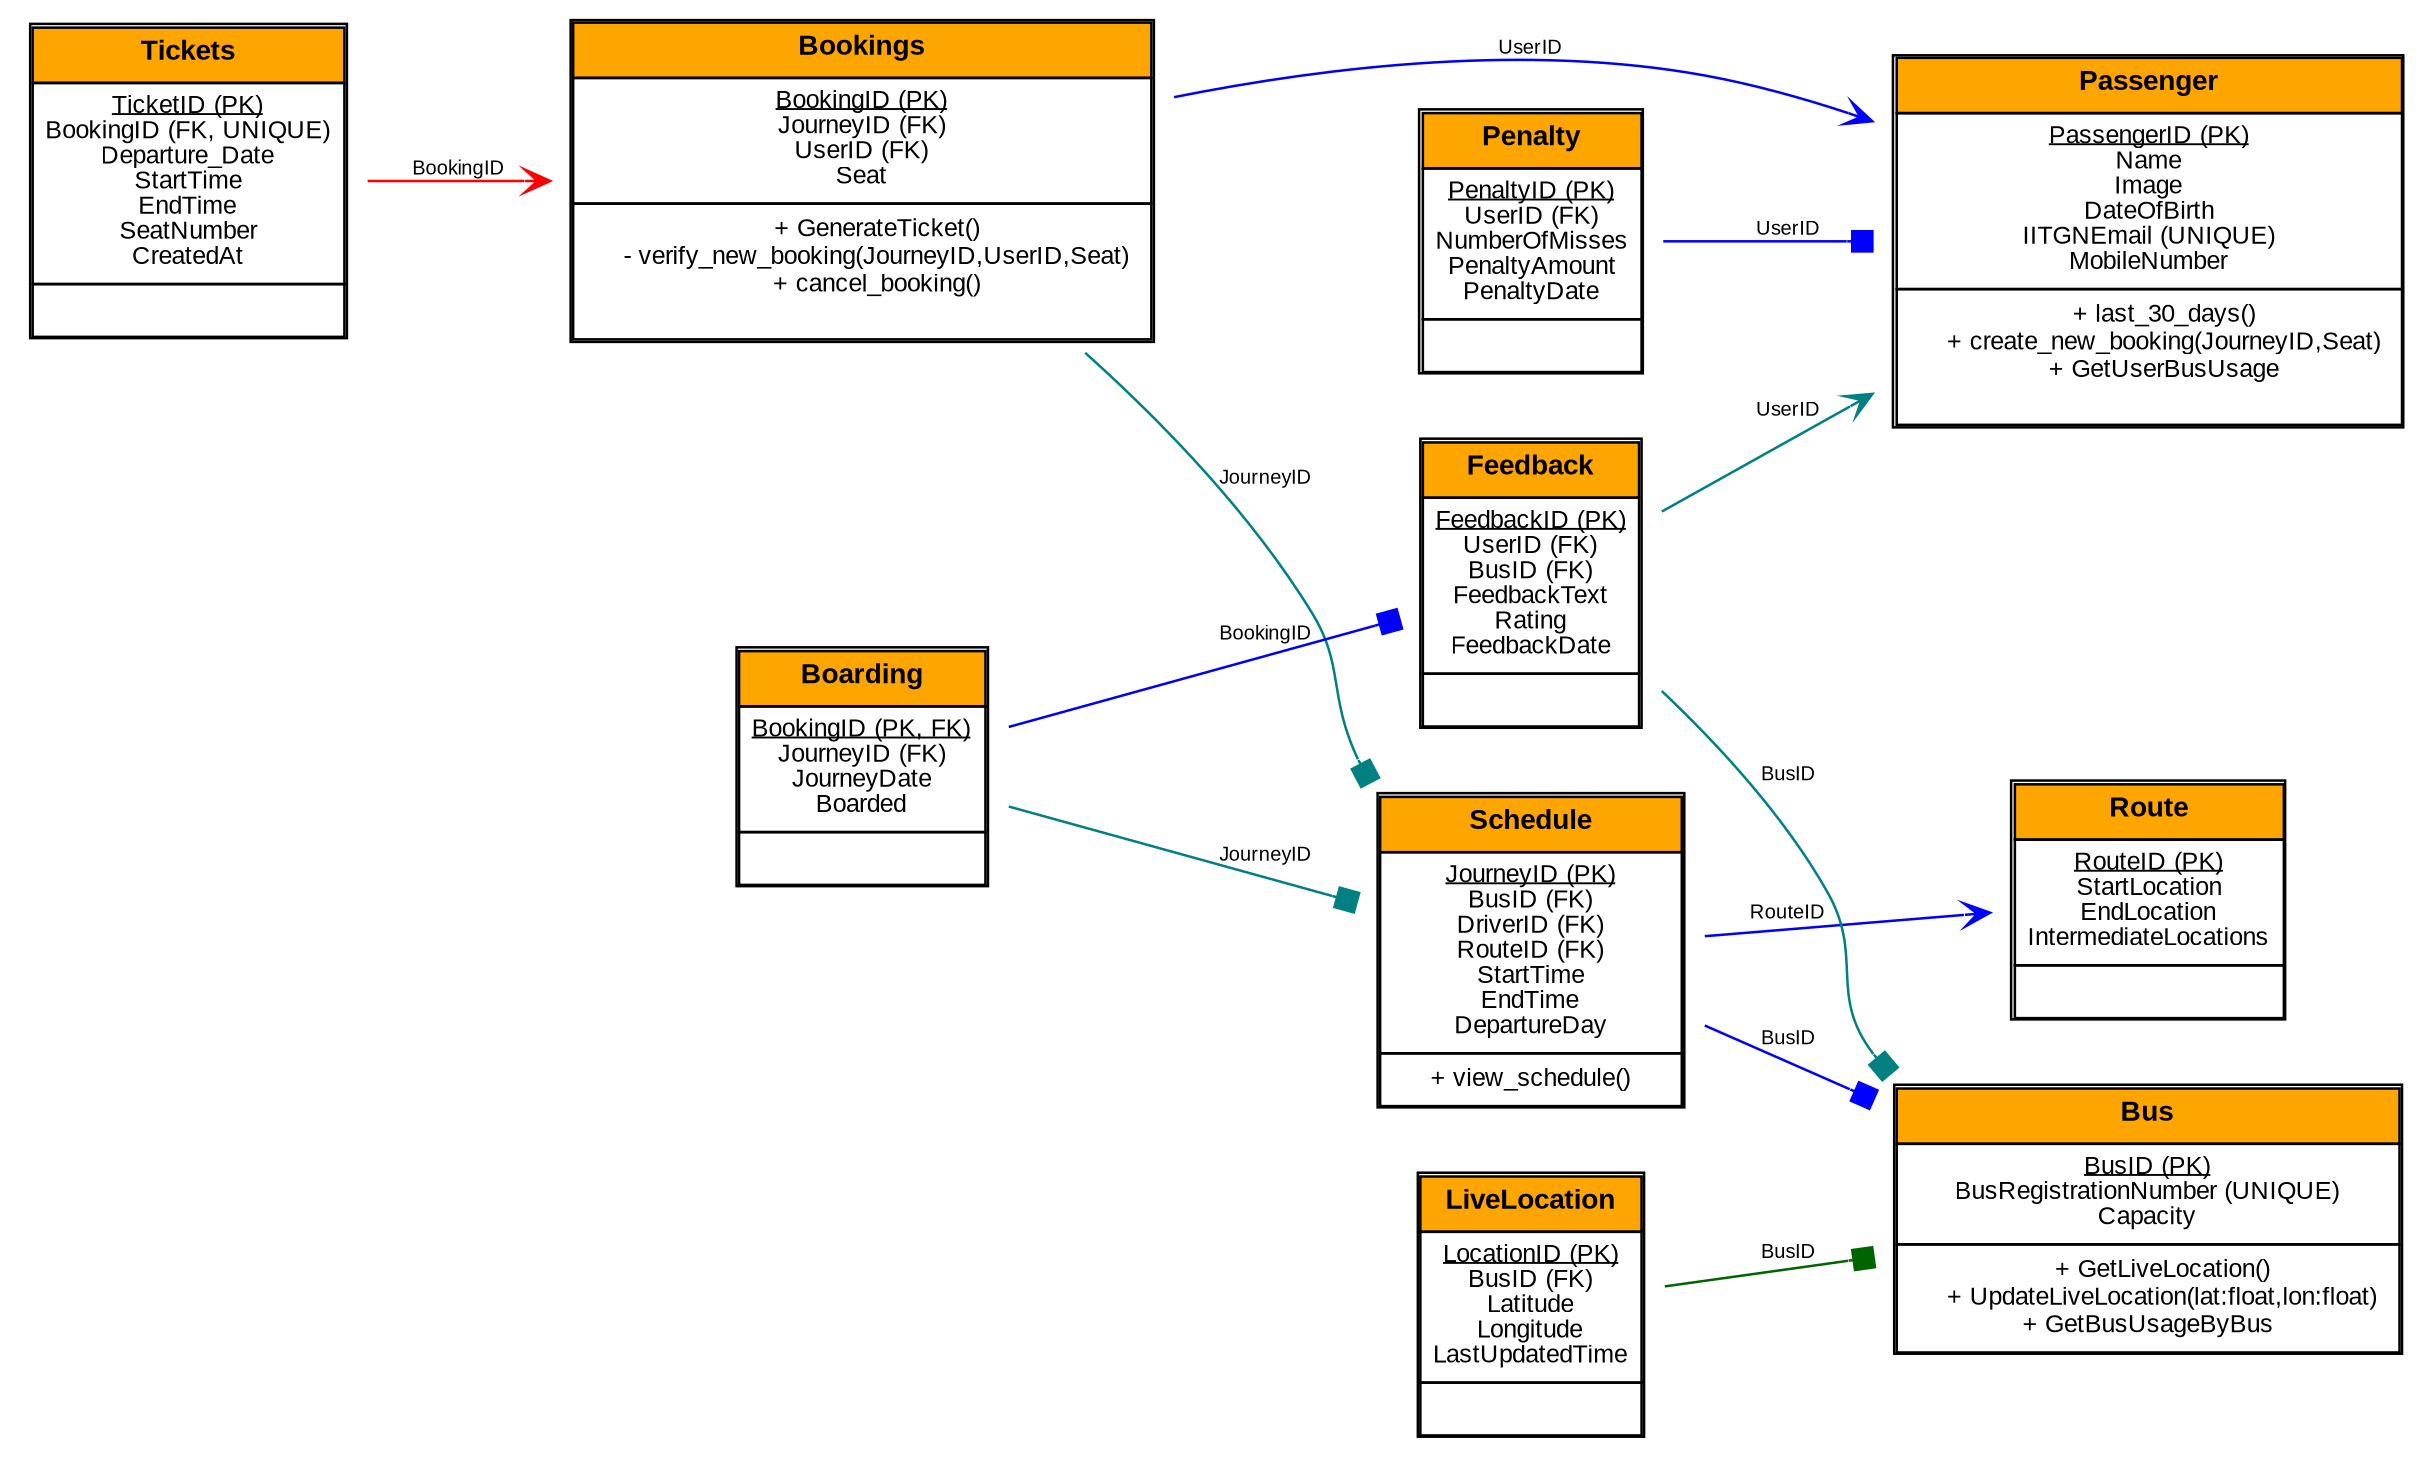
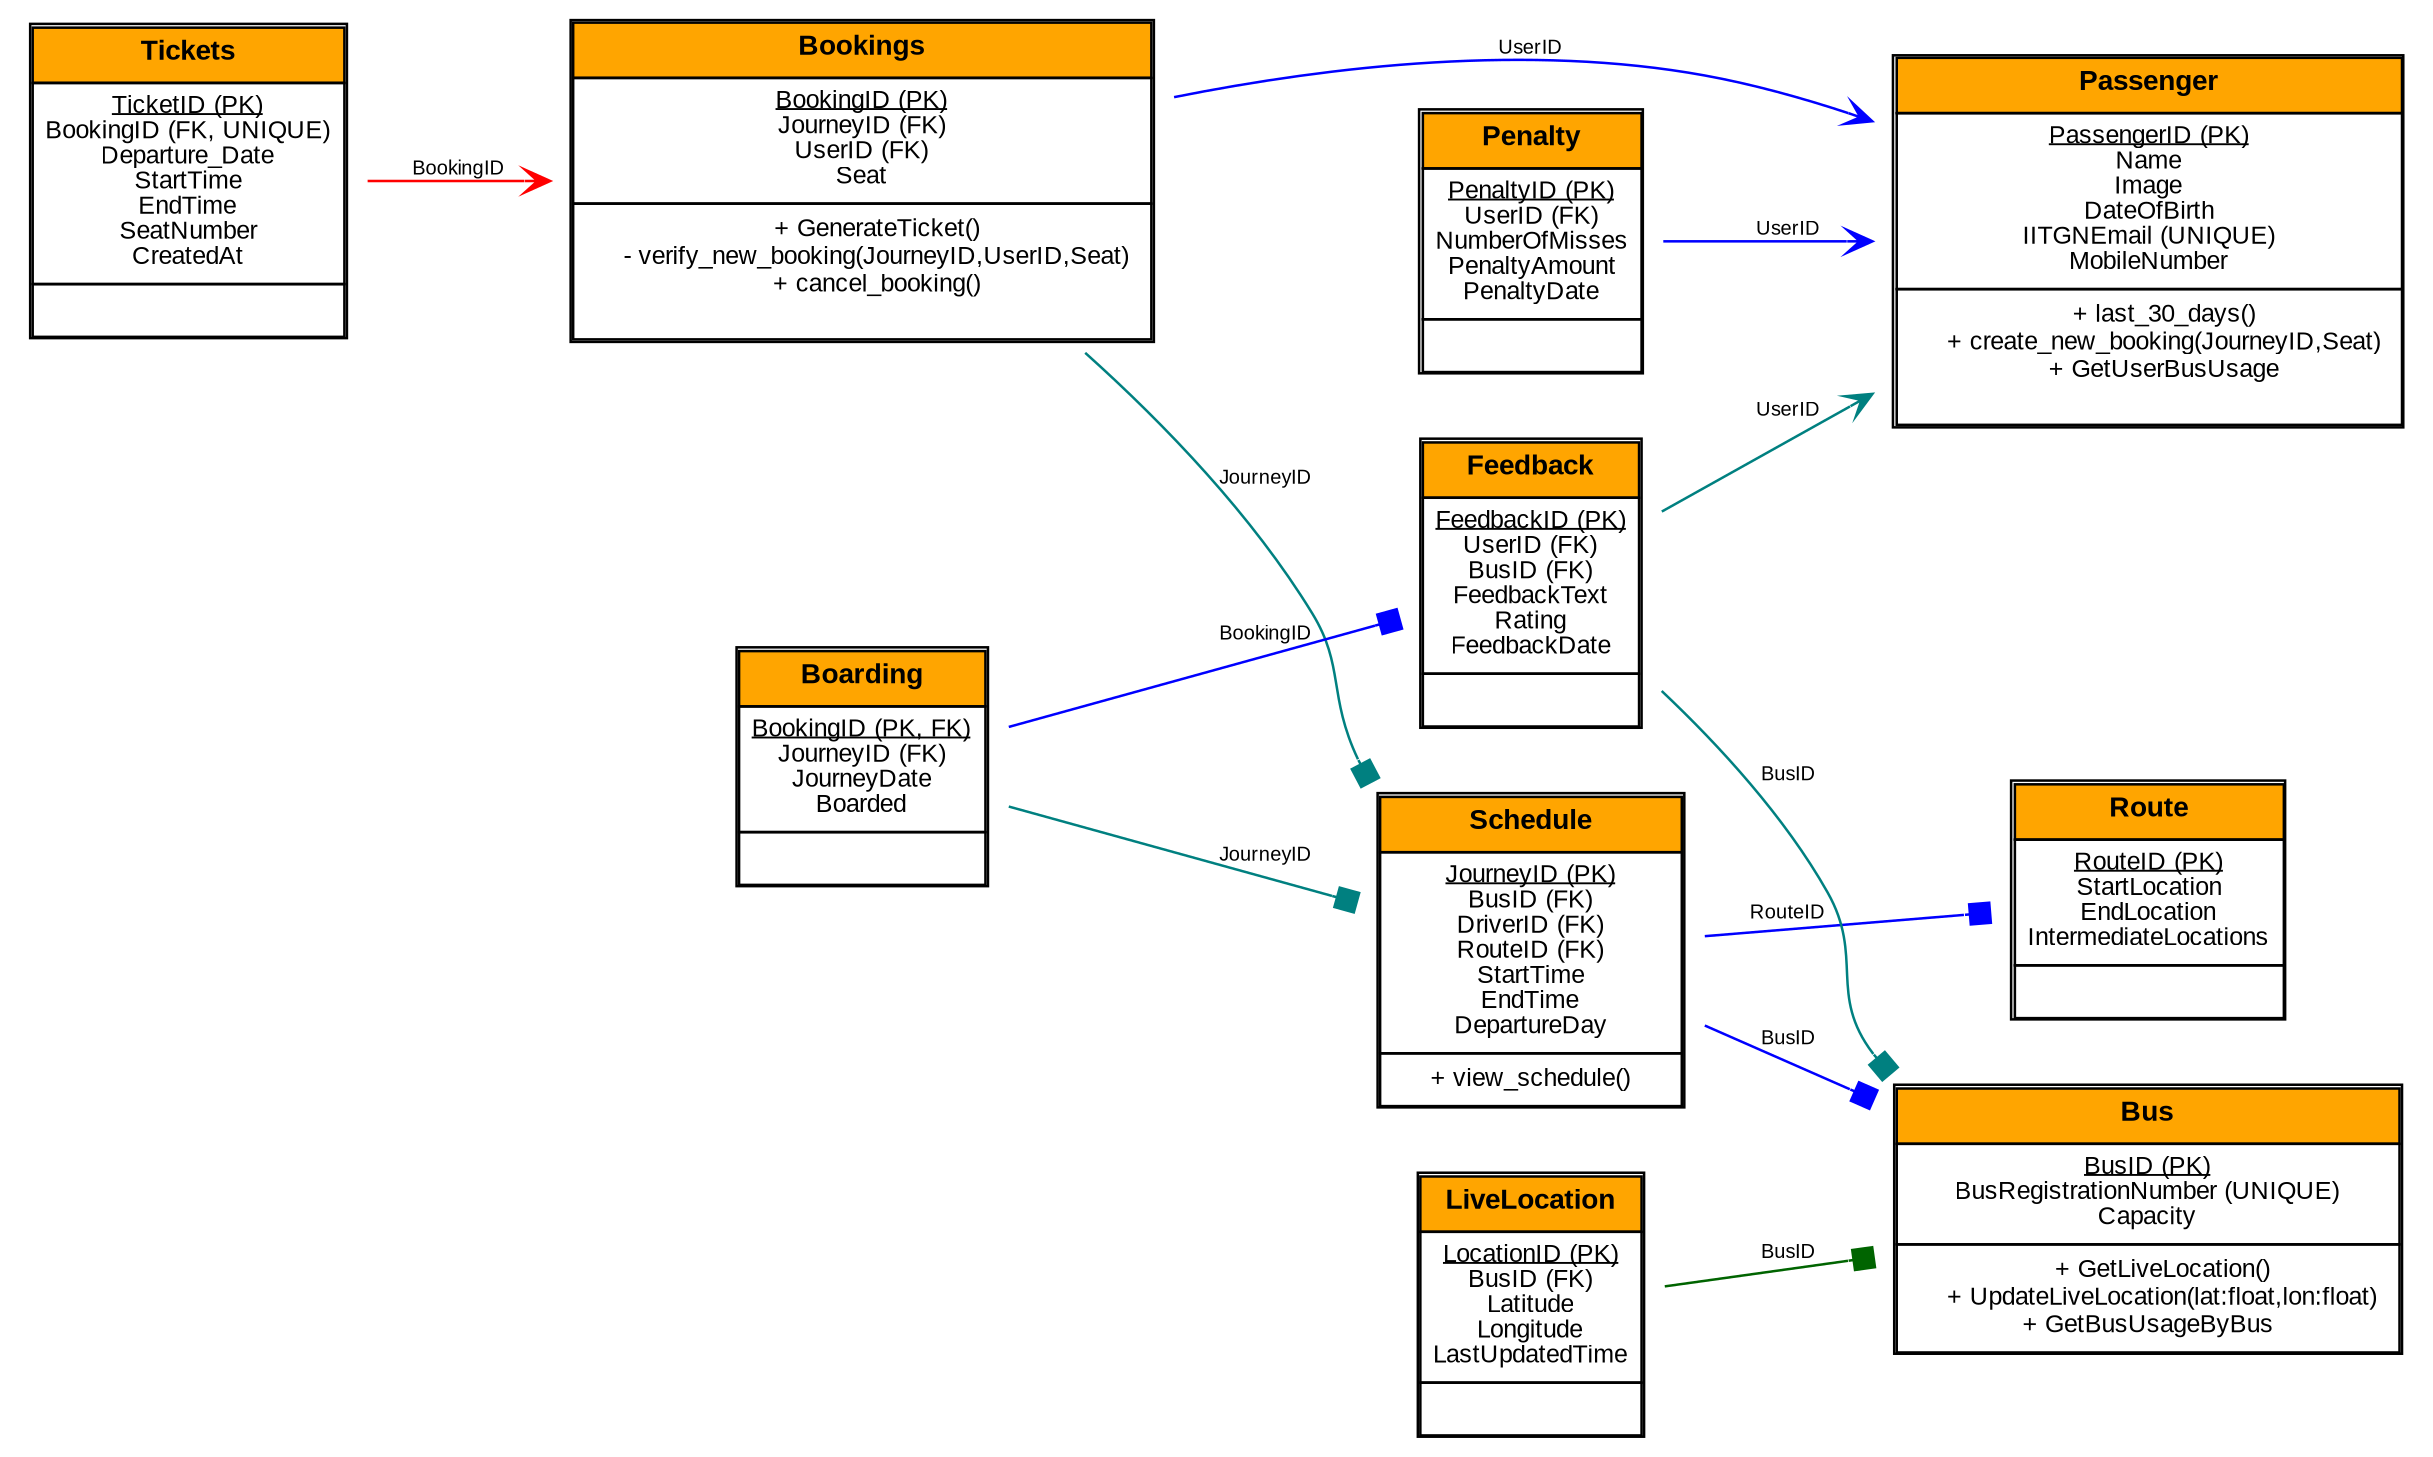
(1755, 241) -> (1755, 241)
(1821, 927) -> (1821, 927)
